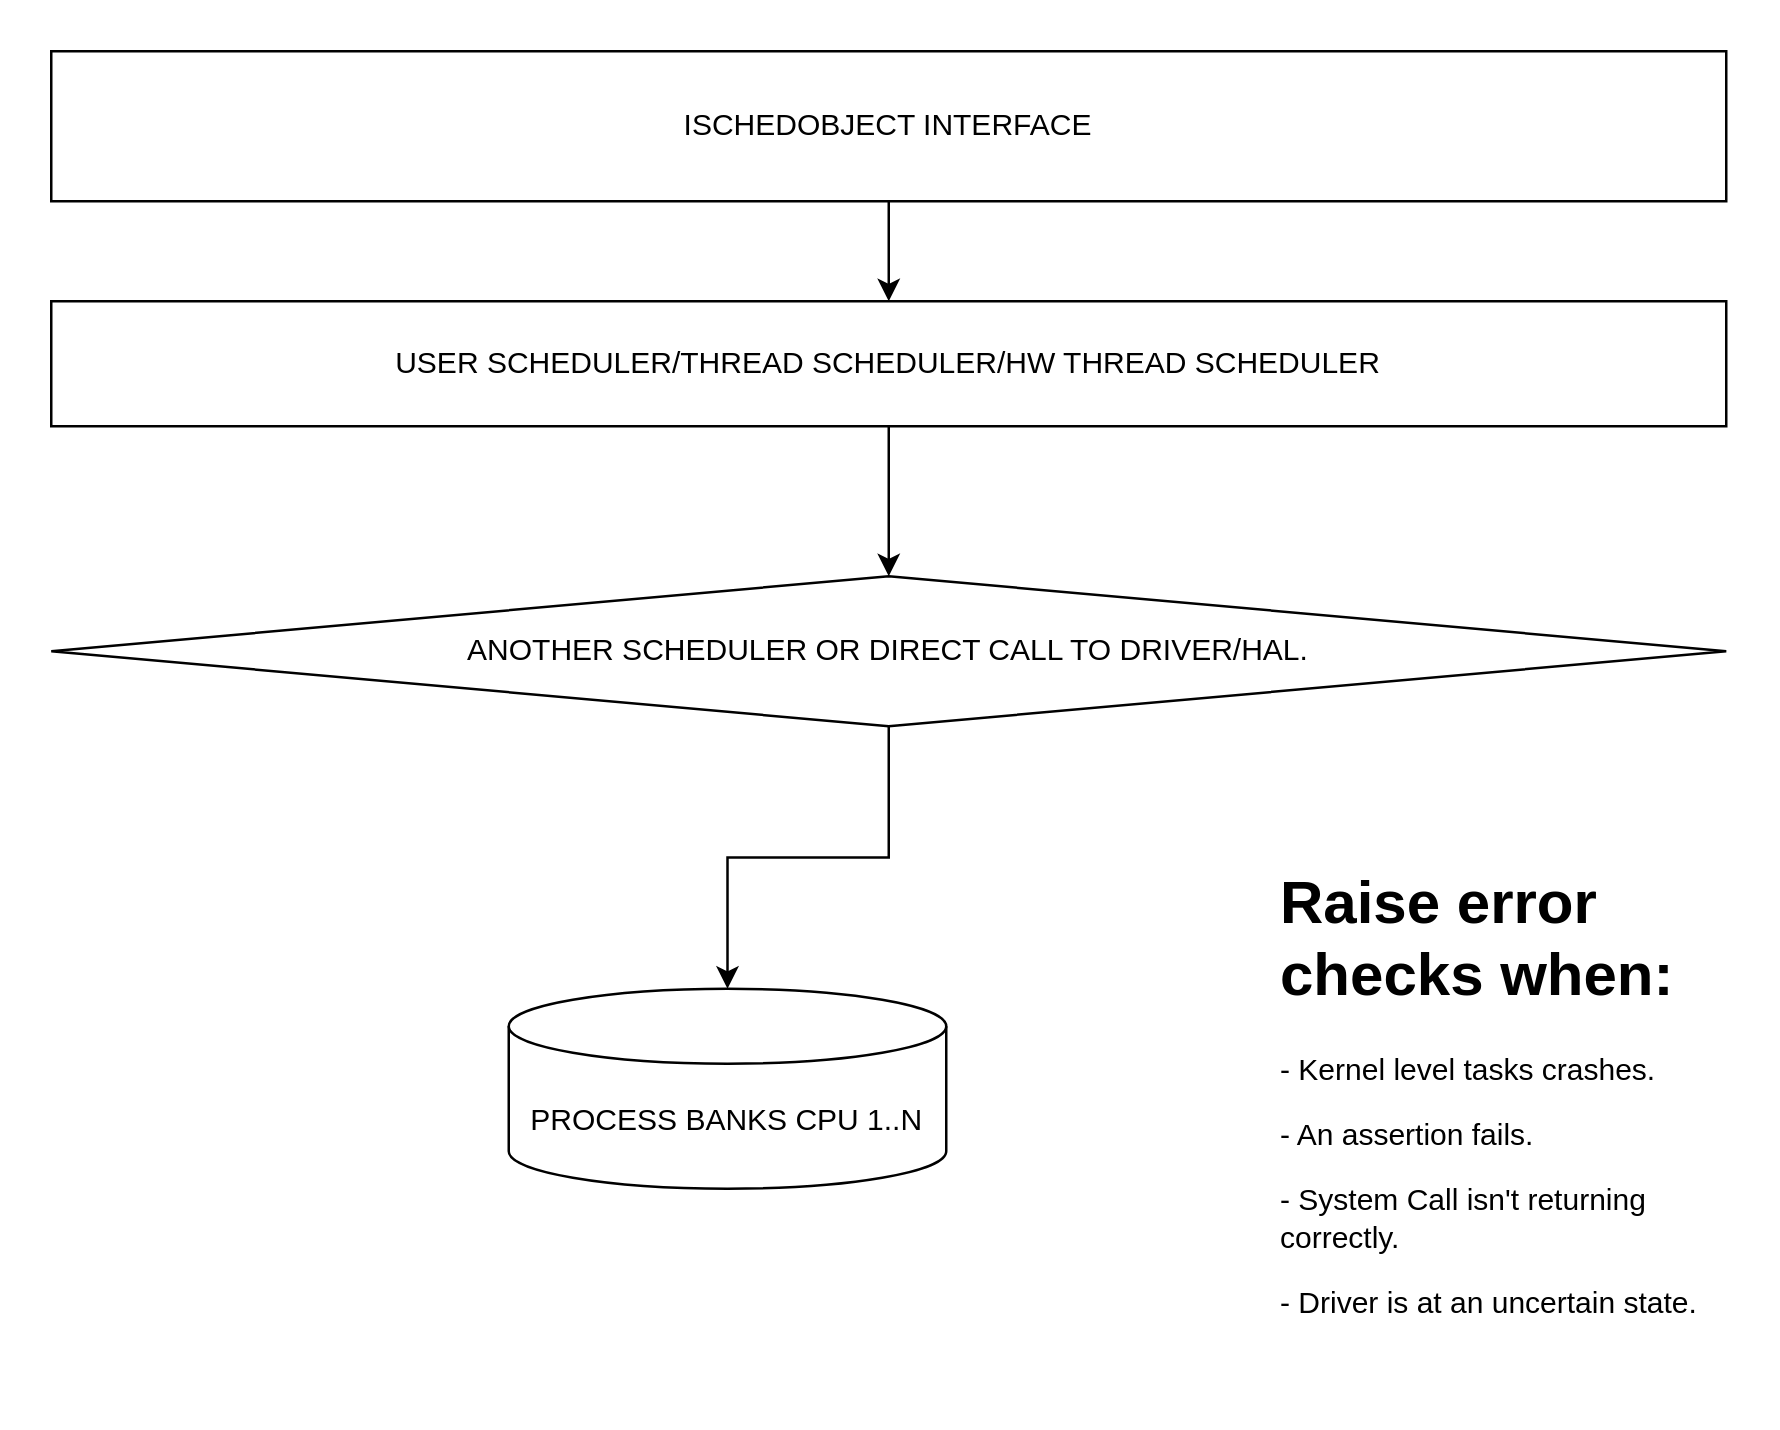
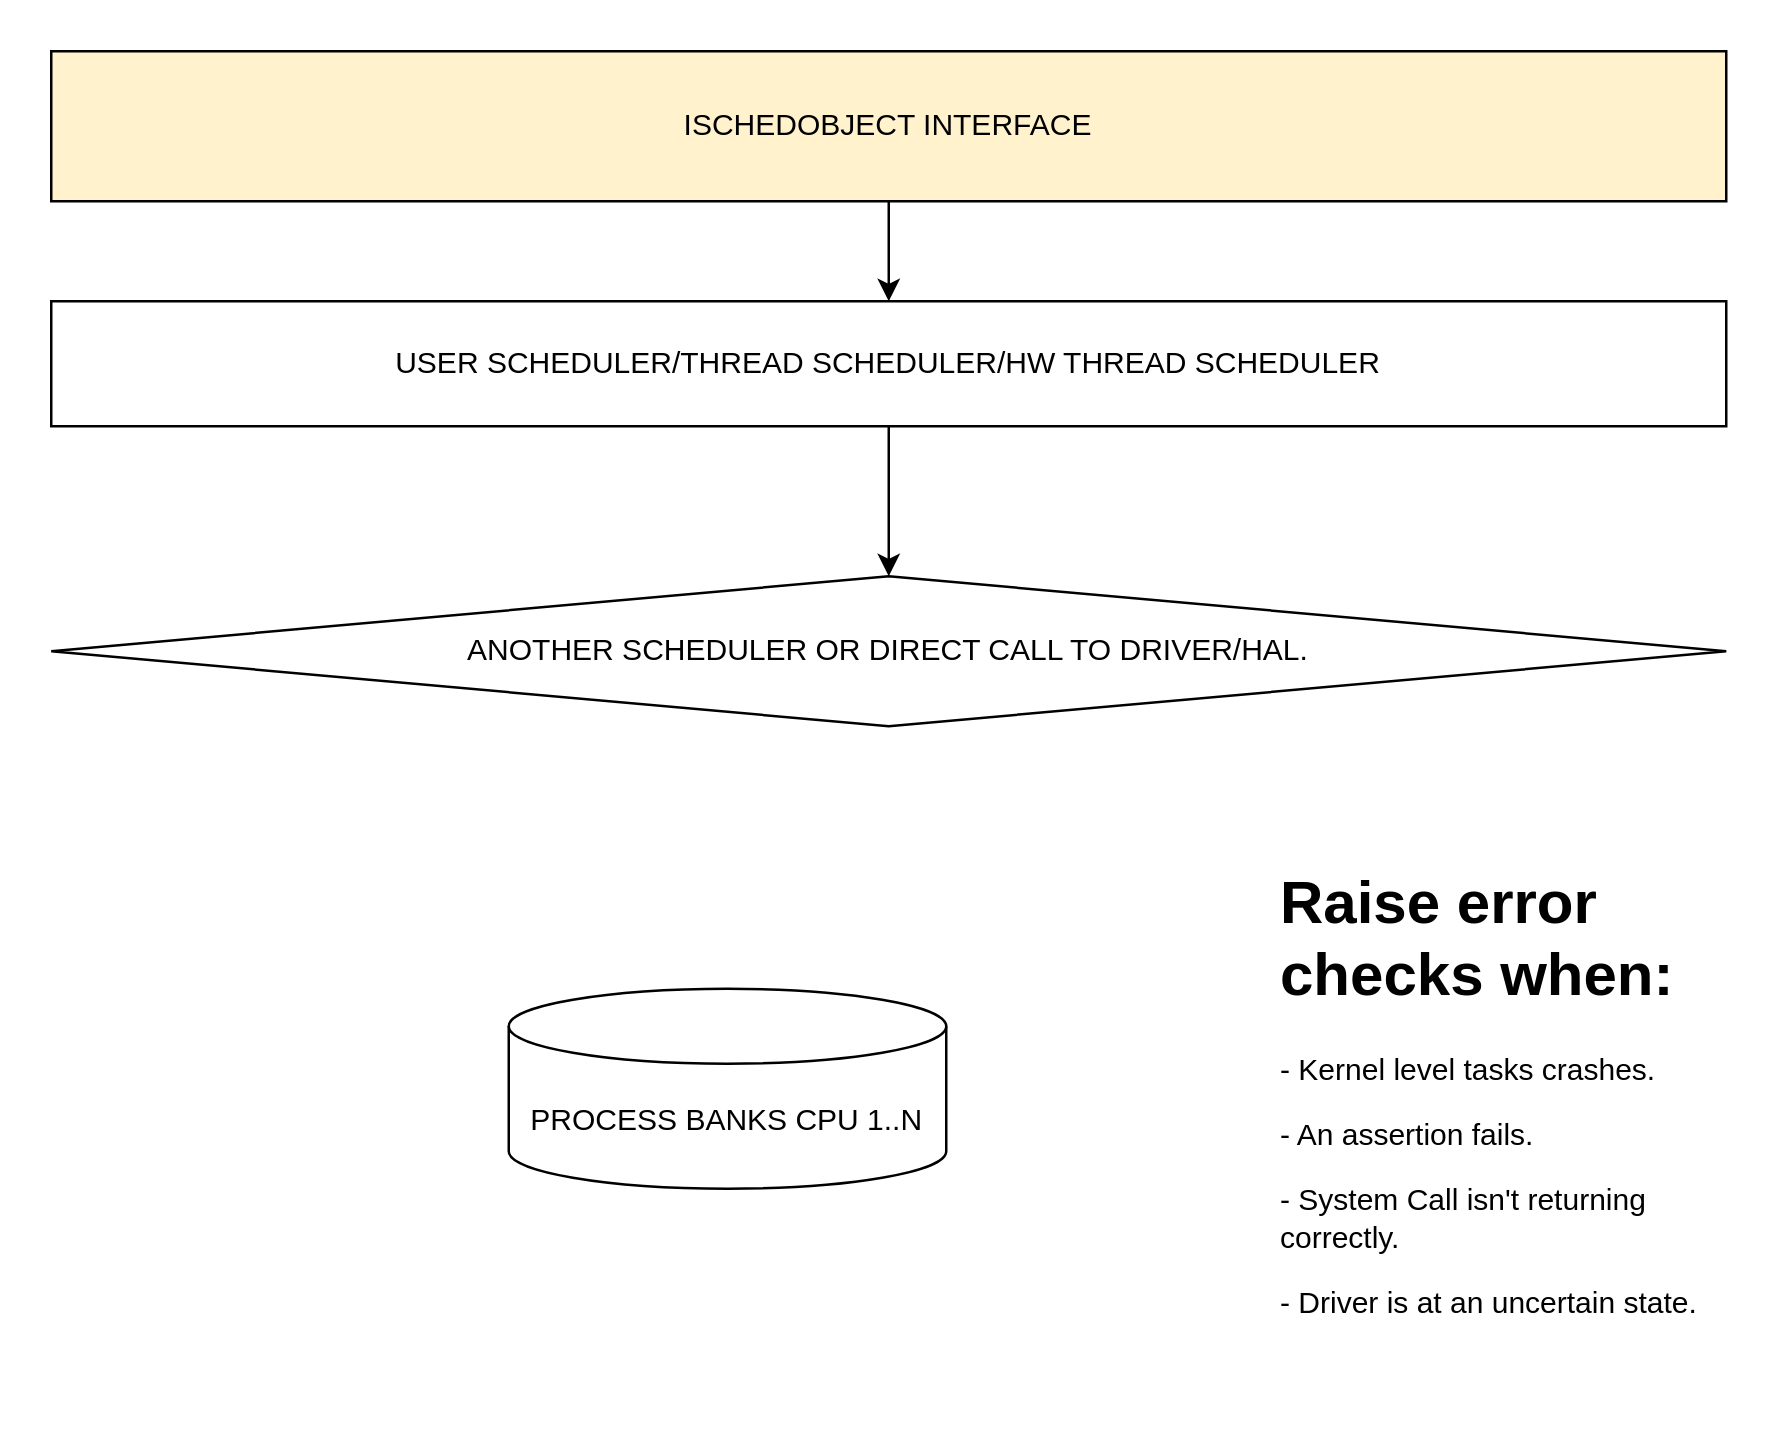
(889, 126) -> (889, 126)
(817, 858) -> none
